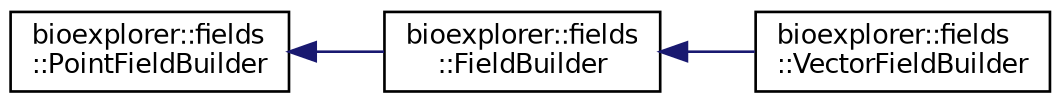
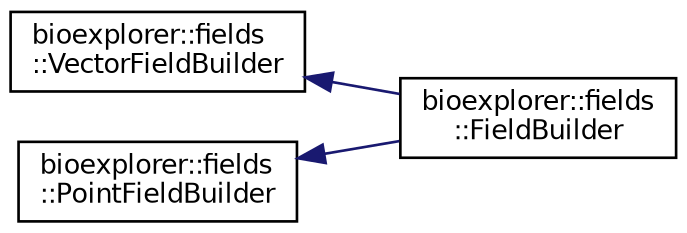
(721, 52) -> (366, 88)
